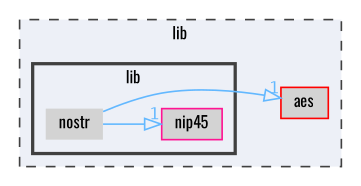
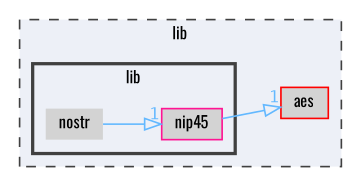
(182, 91) -> (245, 114)
